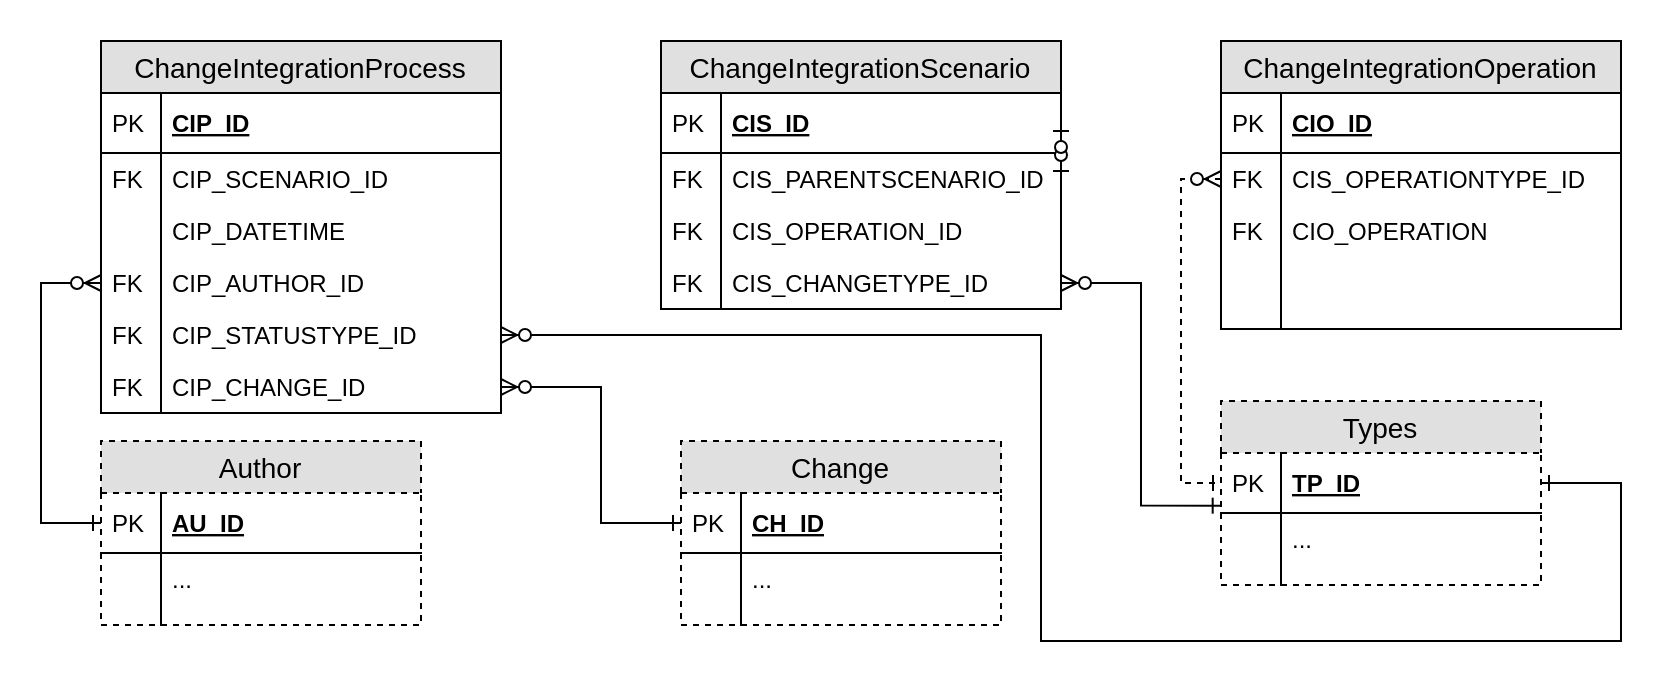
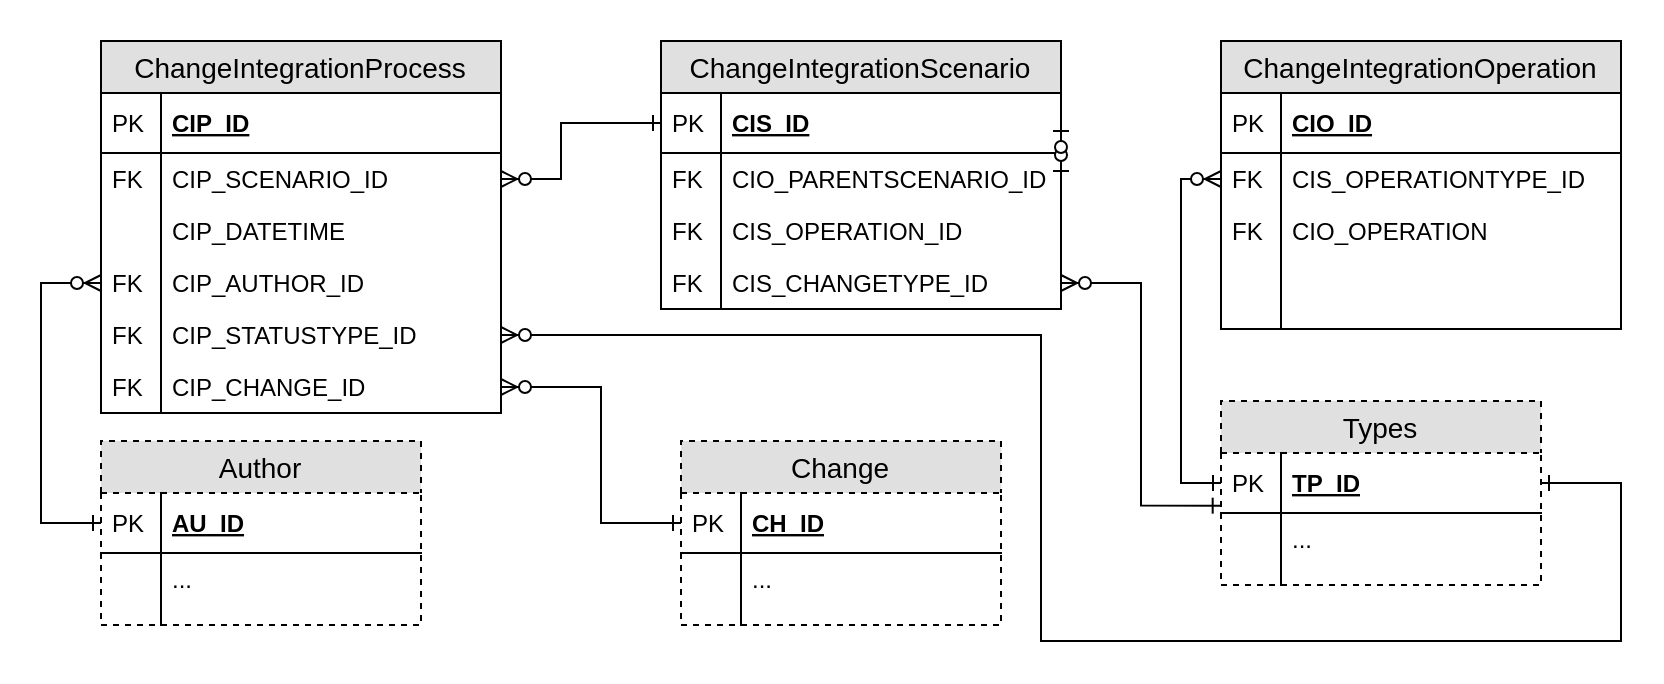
none -> (561, 129)
(873, 180) -> (873, 180)
(1181, 347) -> (1181, 347)
